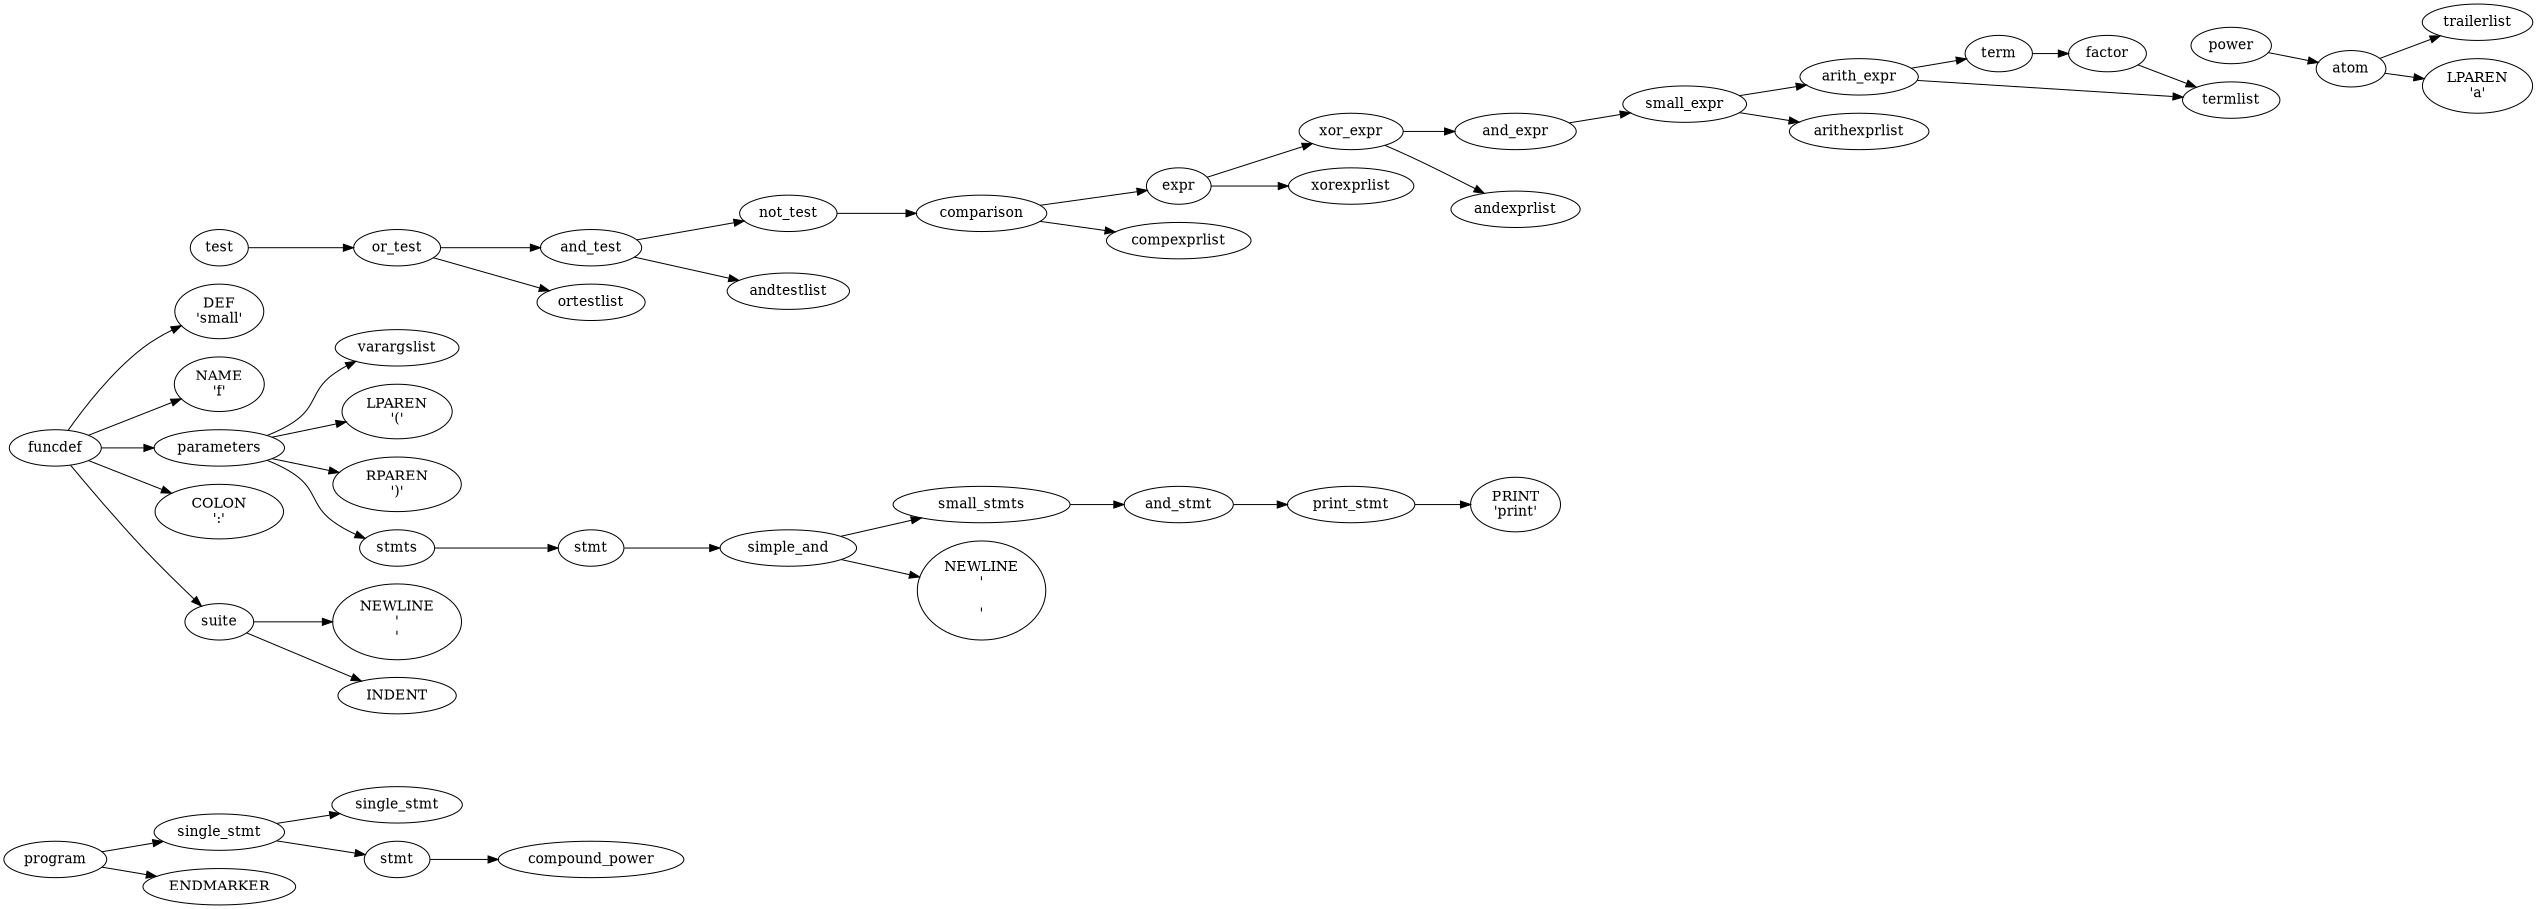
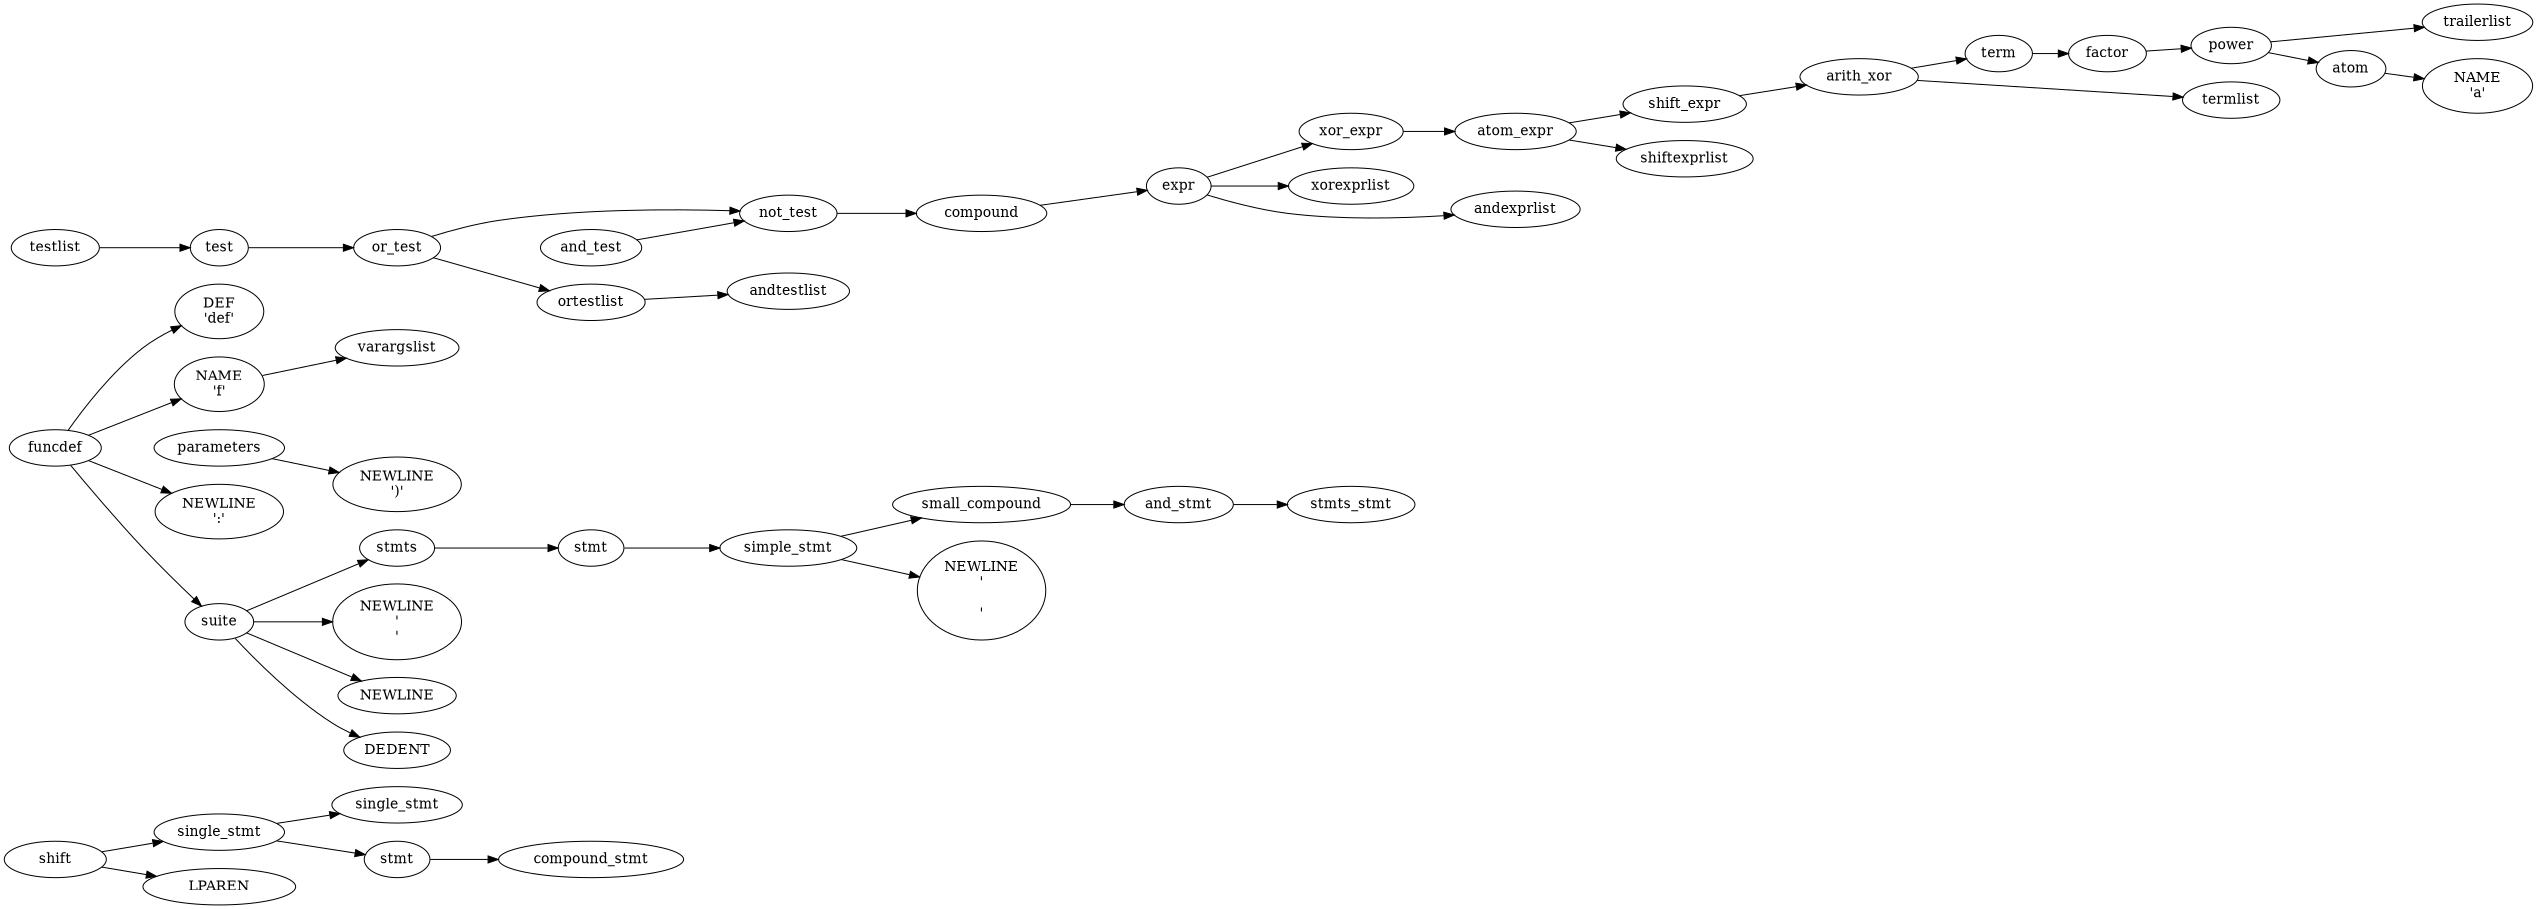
(2405, 49) -> (2342, 35)
(2162, 74) -> (2164, 50)
(1859, 77) -> (1859, 77)
(2478, 86) -> (2478, 86)
(1685, 104) -> (1685, 104)
(1516, 131) -> (1516, 131)
(1859, 131) -> none
none -> (1685, 159)
(1430, 166) -> (1324, 217)
(982, 213) -> (982, 213)
(1179, 241) -> none
none -> (55, 248)
(485, 248) -> (580, 213)
(682, 268) -> (681, 297)
(219, 311) -> (219, 311)
(310, 405) -> (299, 368)
(397, 412) -> none
(123, 448) -> none
(397, 484) -> (397, 484)
(313, 496) -> (303, 587)
(982, 505) -> (982, 505)
(1351, 505) -> (1351, 505)
(1516, 505) -> none
(219, 512) -> (219, 512)
(788, 548) -> (788, 548)
(397, 696) -> (397, 696)
none -> (397, 750)
(55, 859) -> (55, 859)
(591, 859) -> (591, 859)
(219, 887) -> (219, 887)
